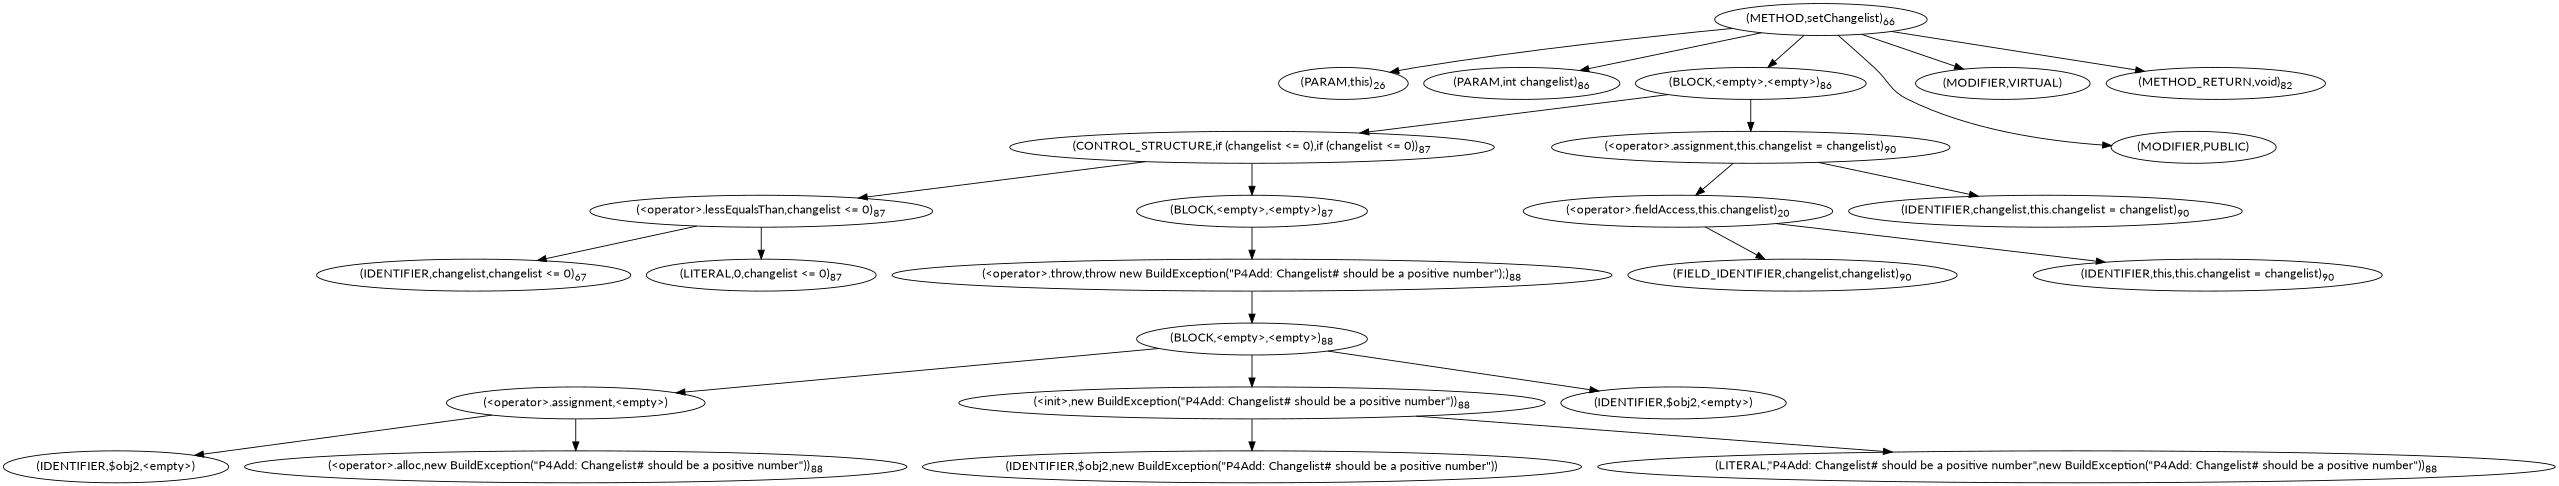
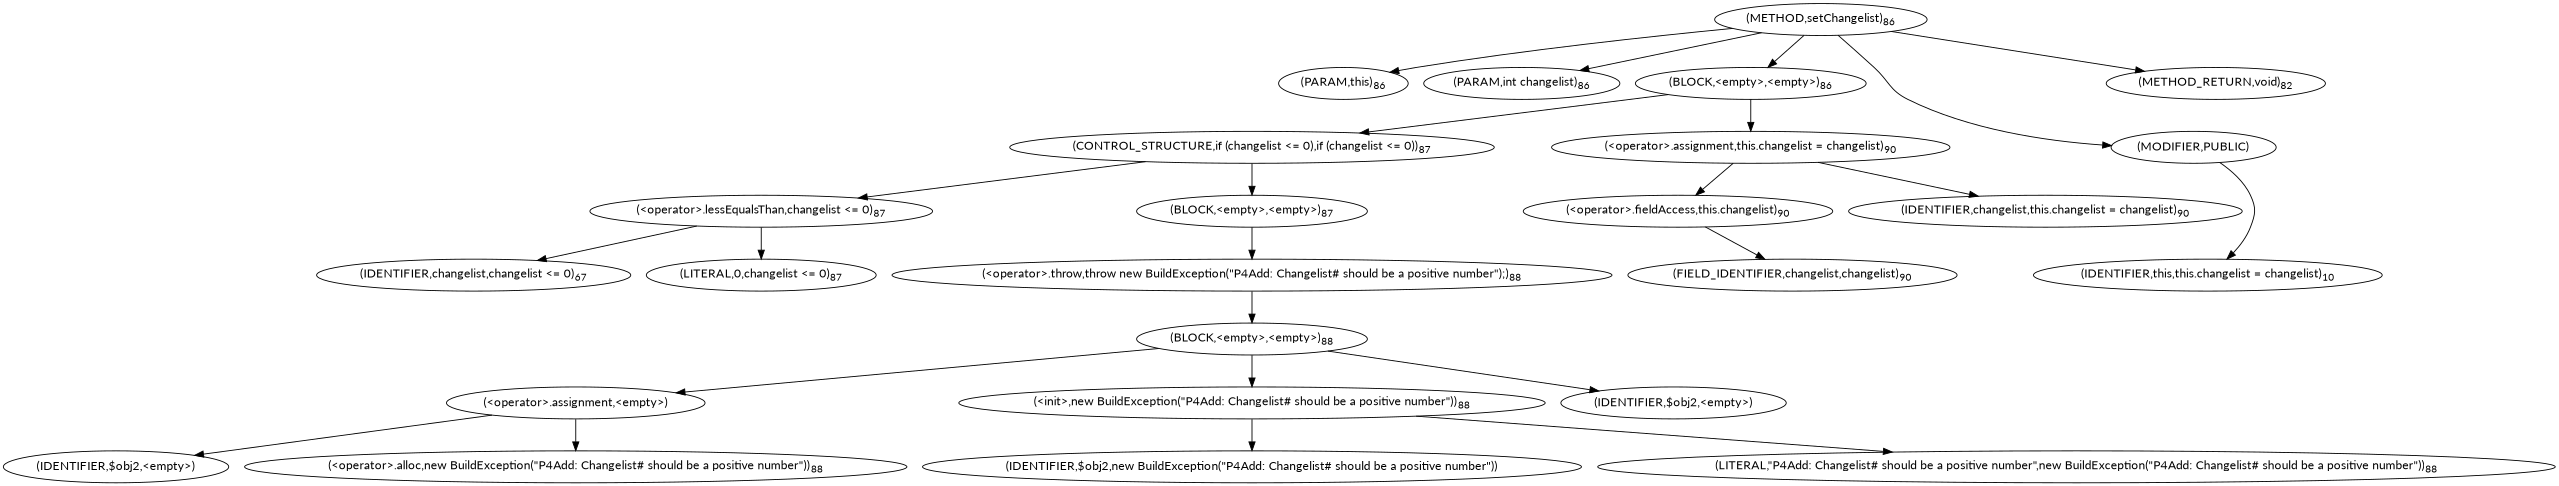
(1889, 18) -> (1889, 18)
(1380, 82) -> (1380, 82)
(2003, 83) -> none
(1784, 210) -> (1784, 210)
(1936, 242) -> (2254, 204)
(2329, 274) -> (2329, 274)
